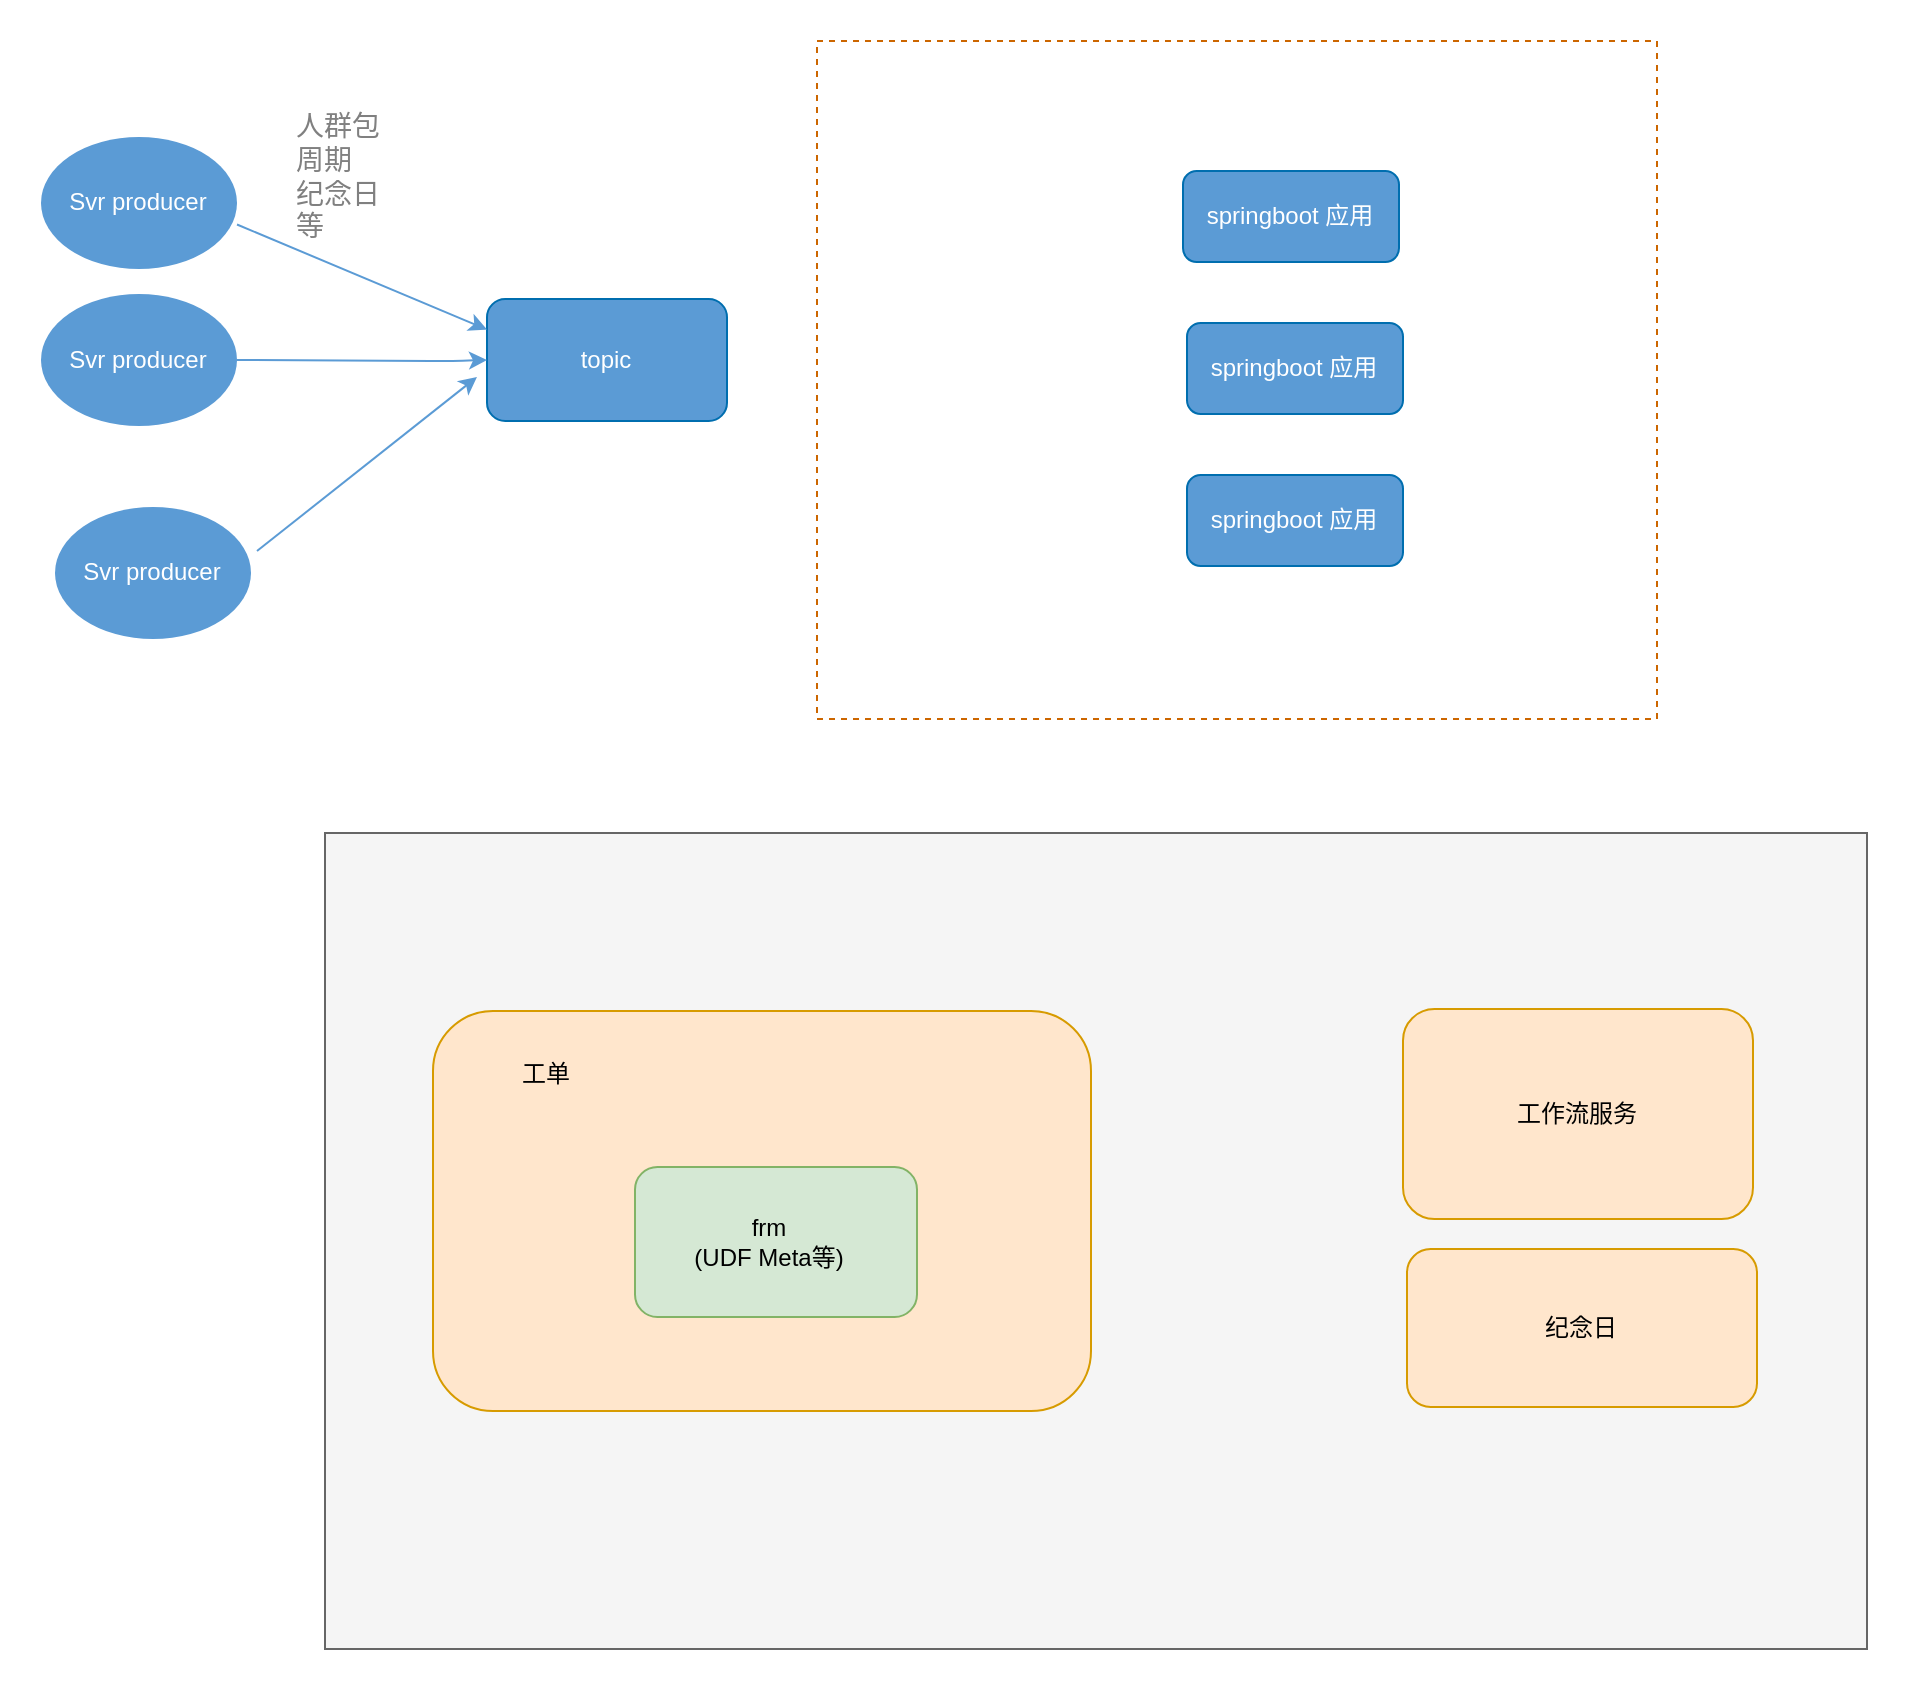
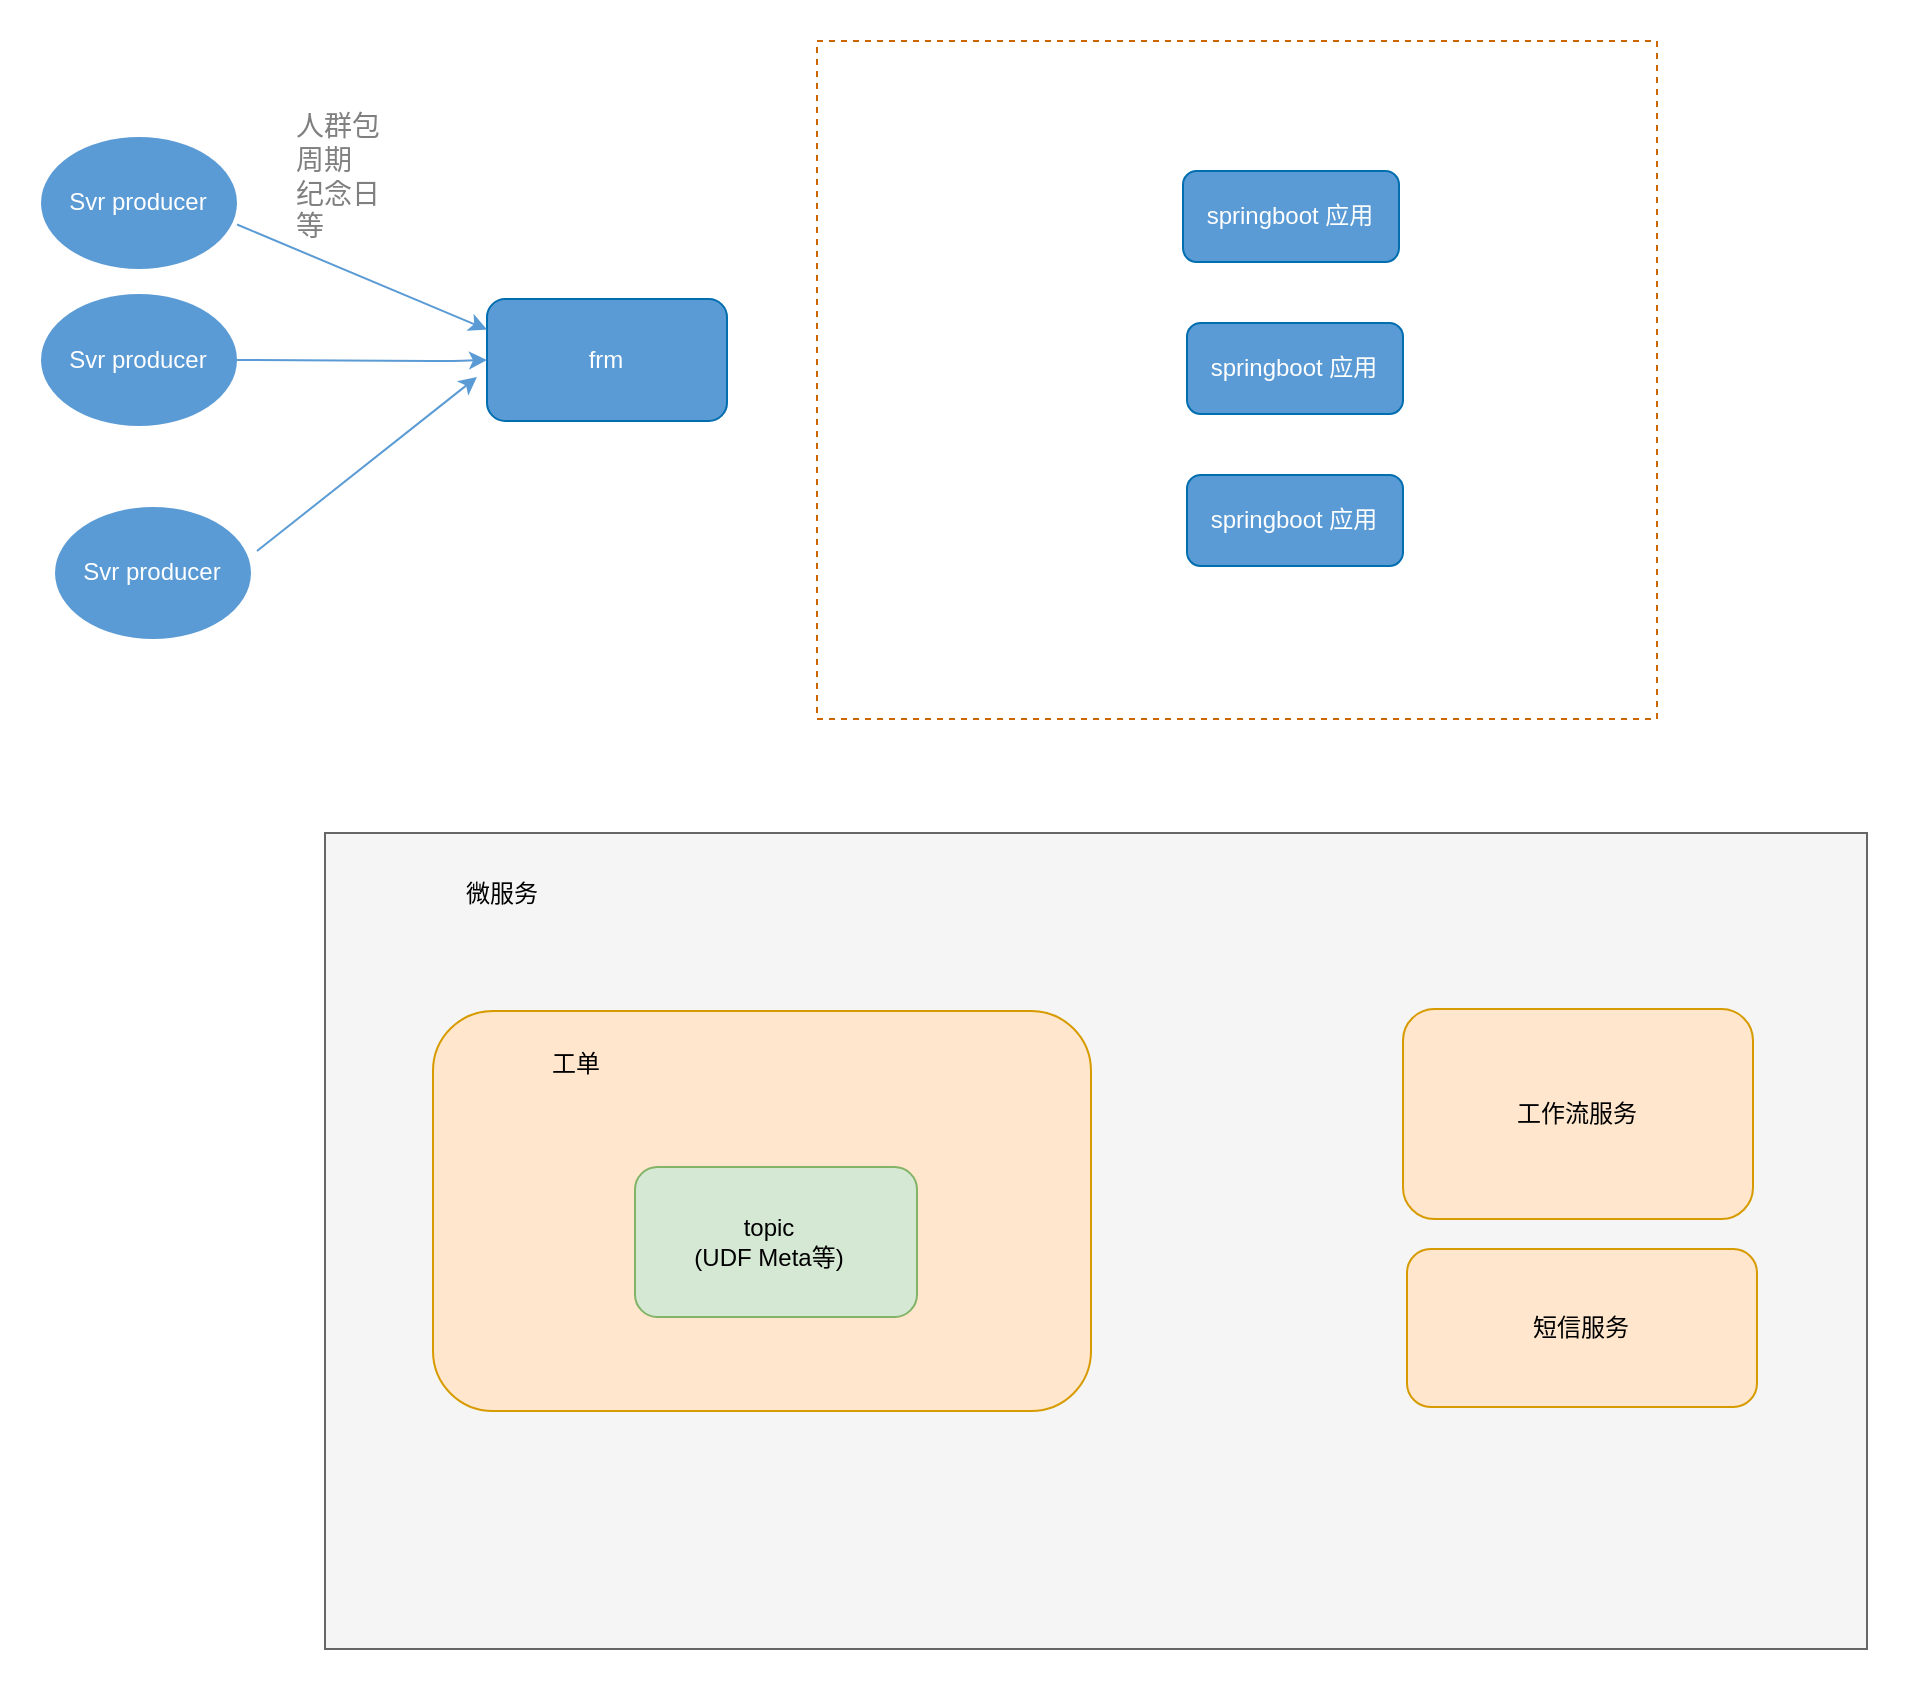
(607, 361) -> (607, 361)
none -> (503, 895)
(547, 1075) -> (577, 1065)
(770, 1243) -> (770, 1243)
(1582, 1329) -> (1582, 1329)
